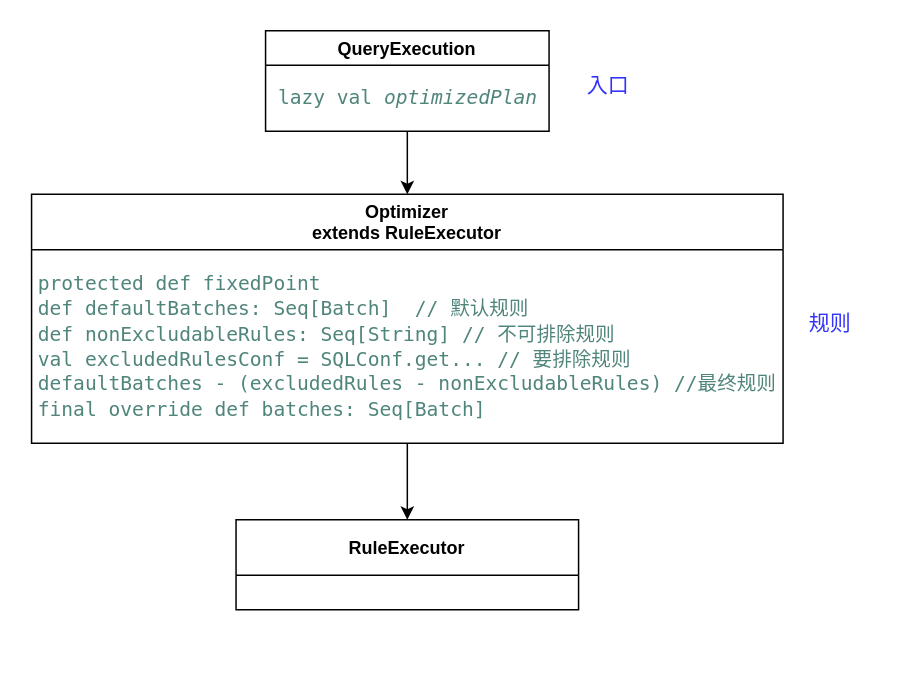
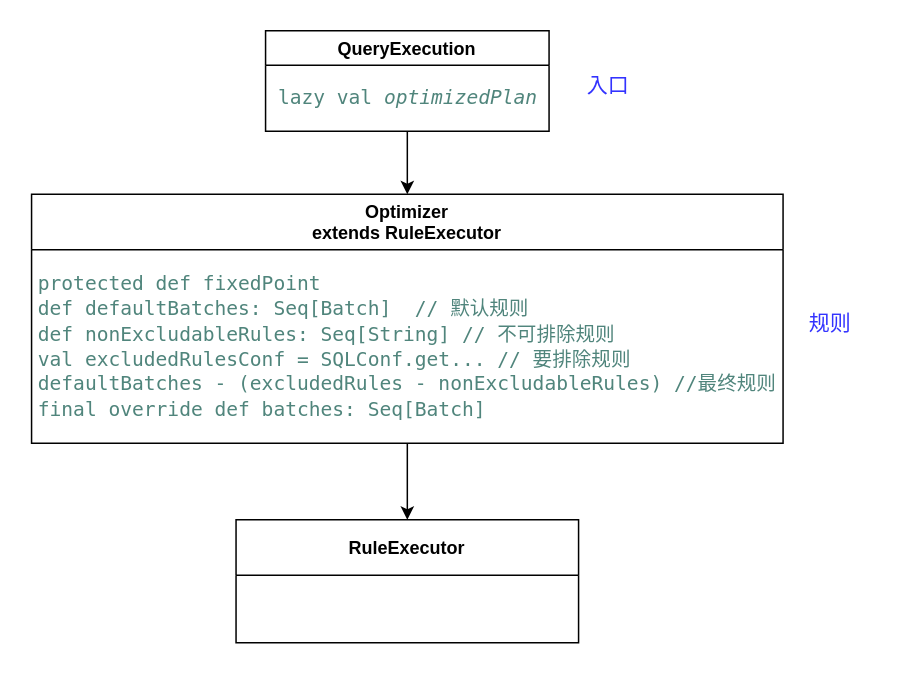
(407, 565) -> (407, 581)
